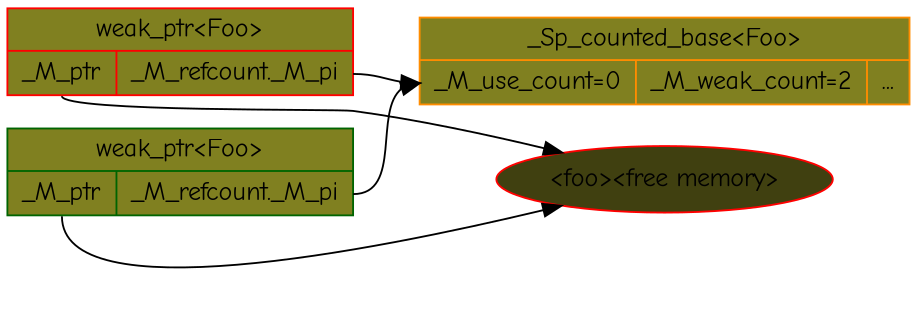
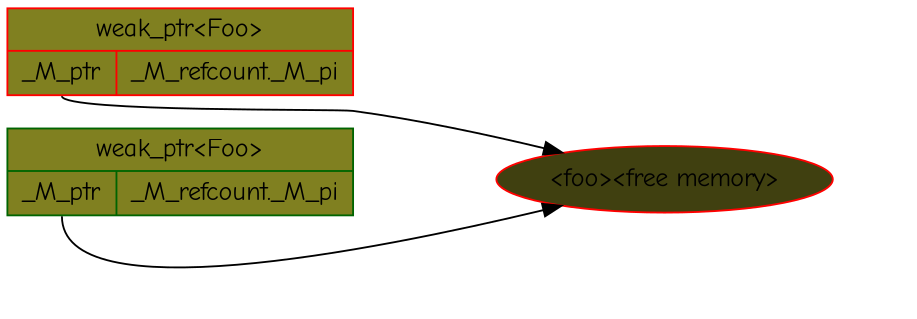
(665, 61) -> none
